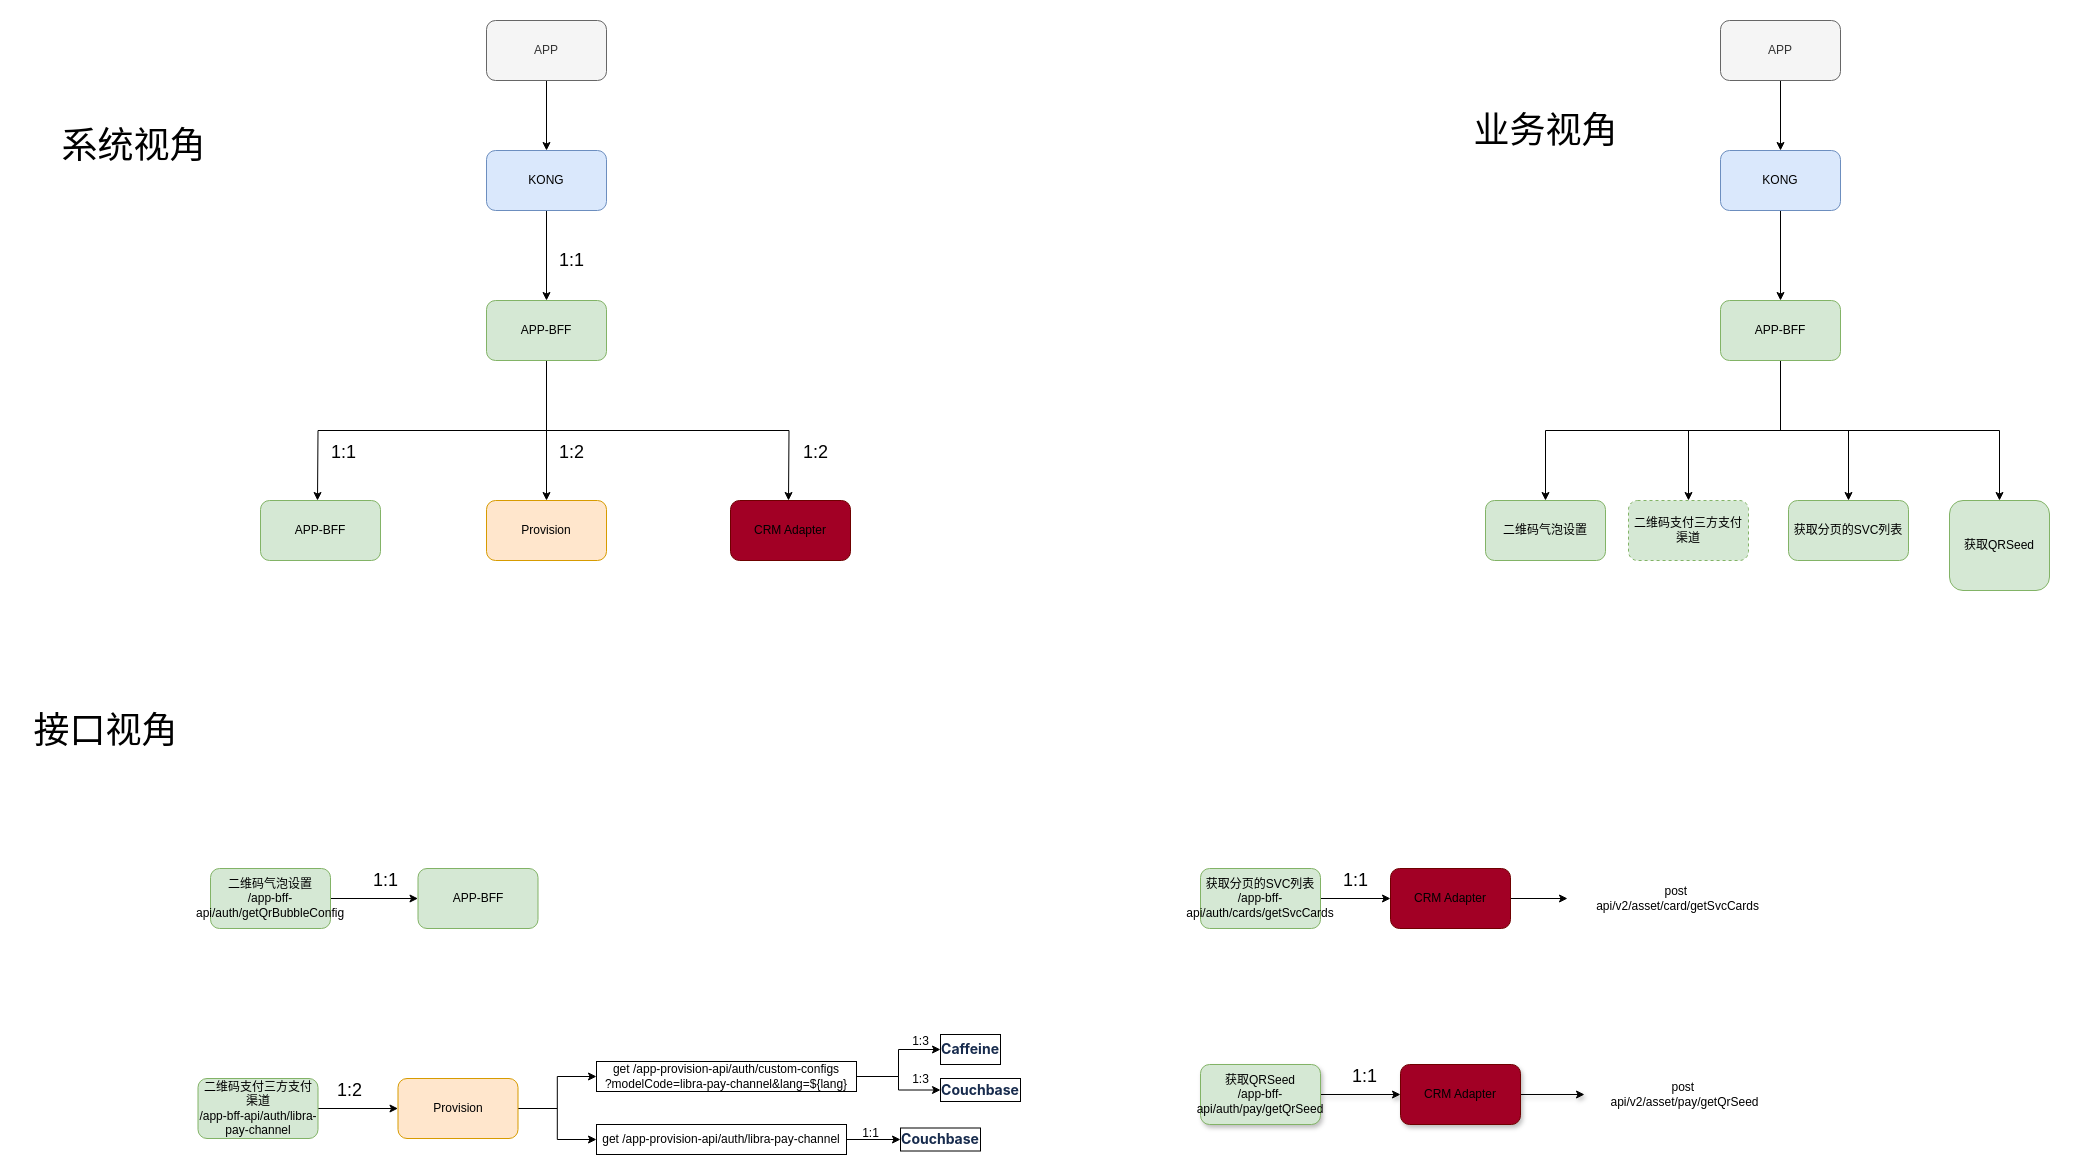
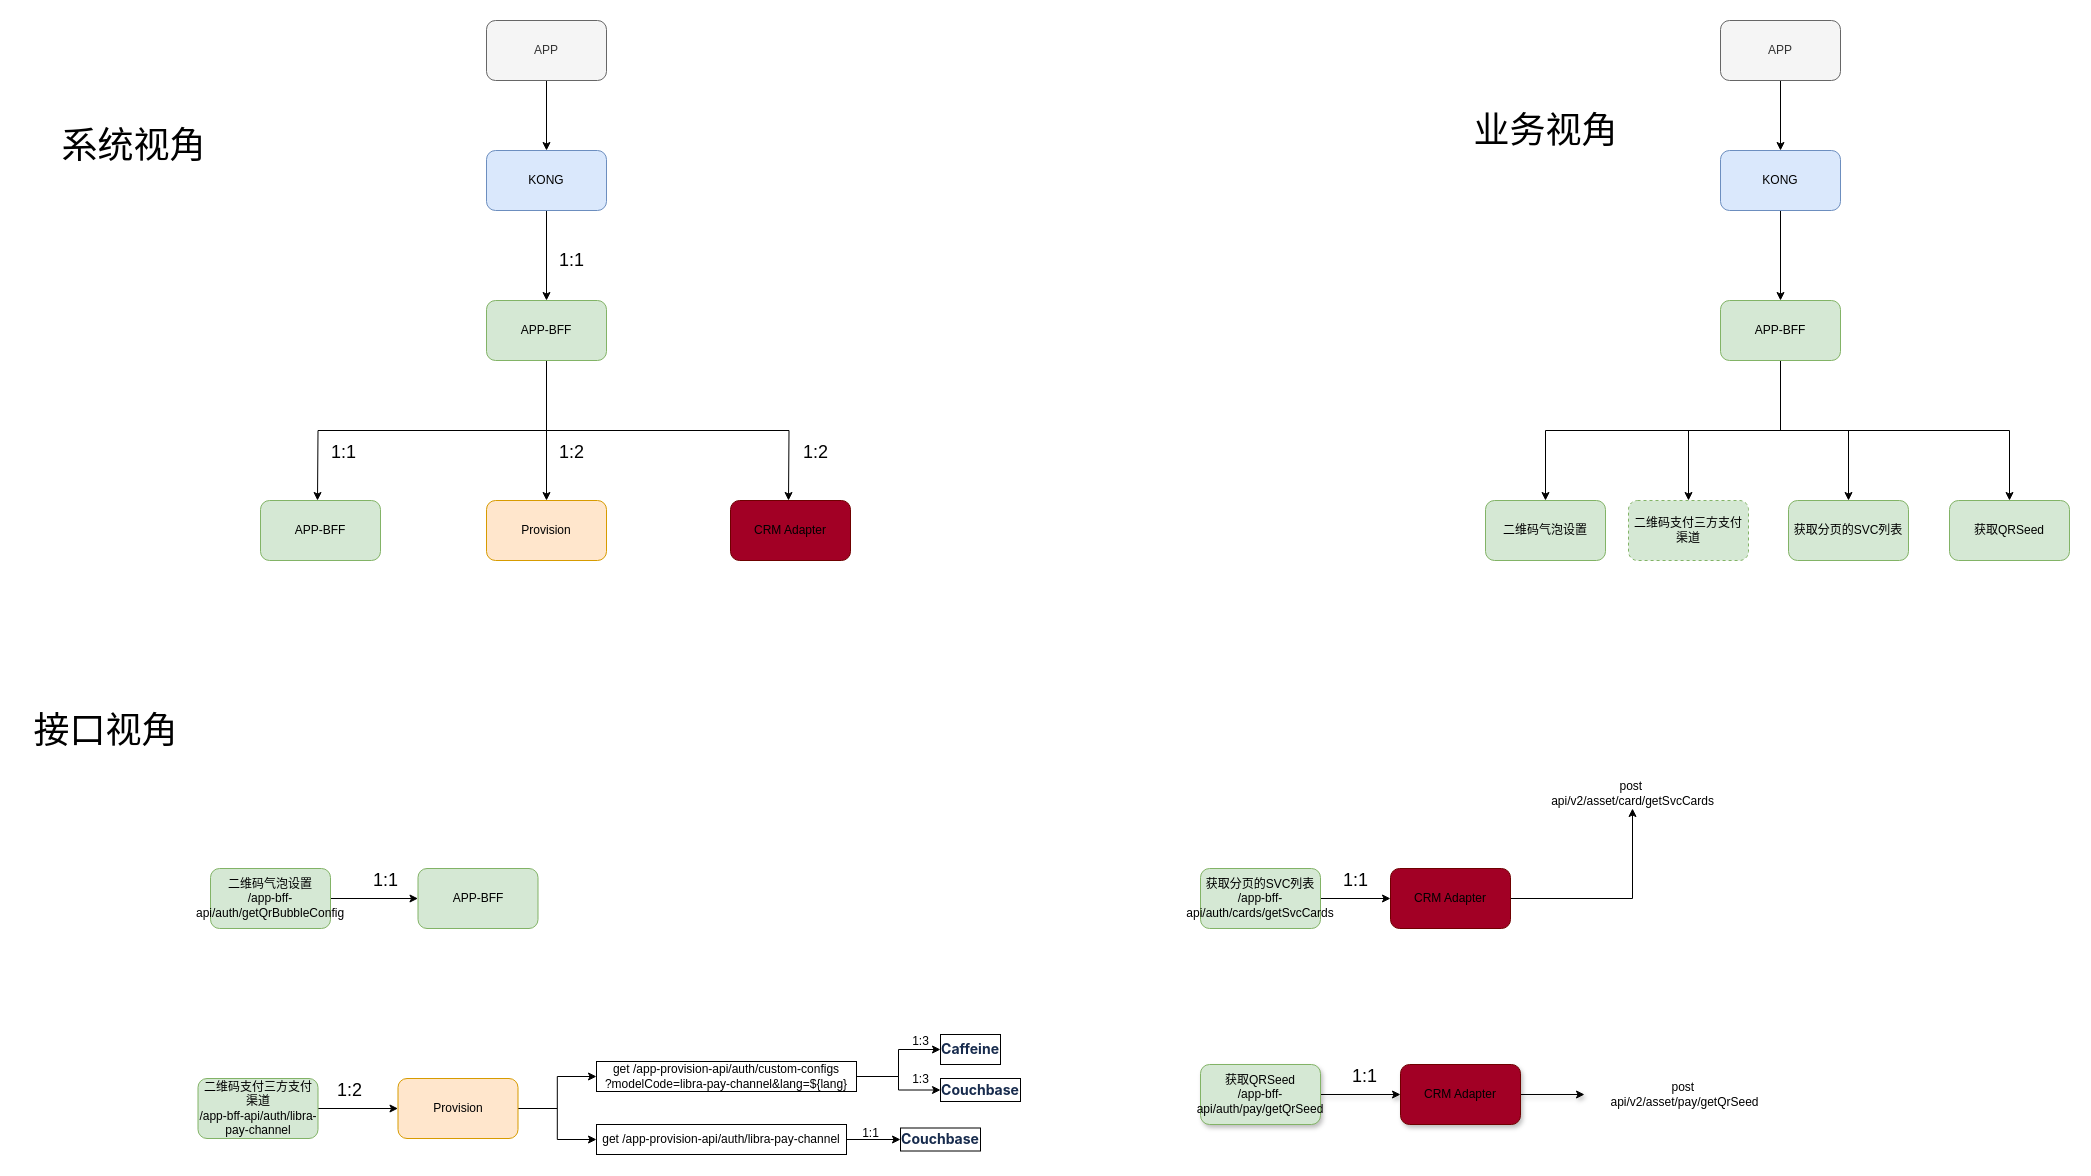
(2000, 546) -> (2010, 531)
(1678, 899) -> (1633, 794)
